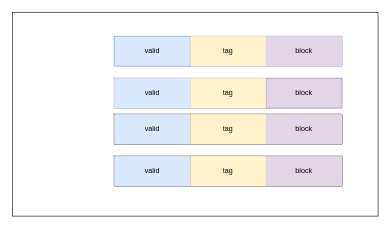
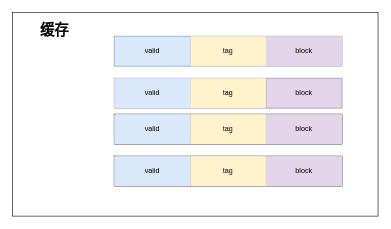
none -> (54, 30)
